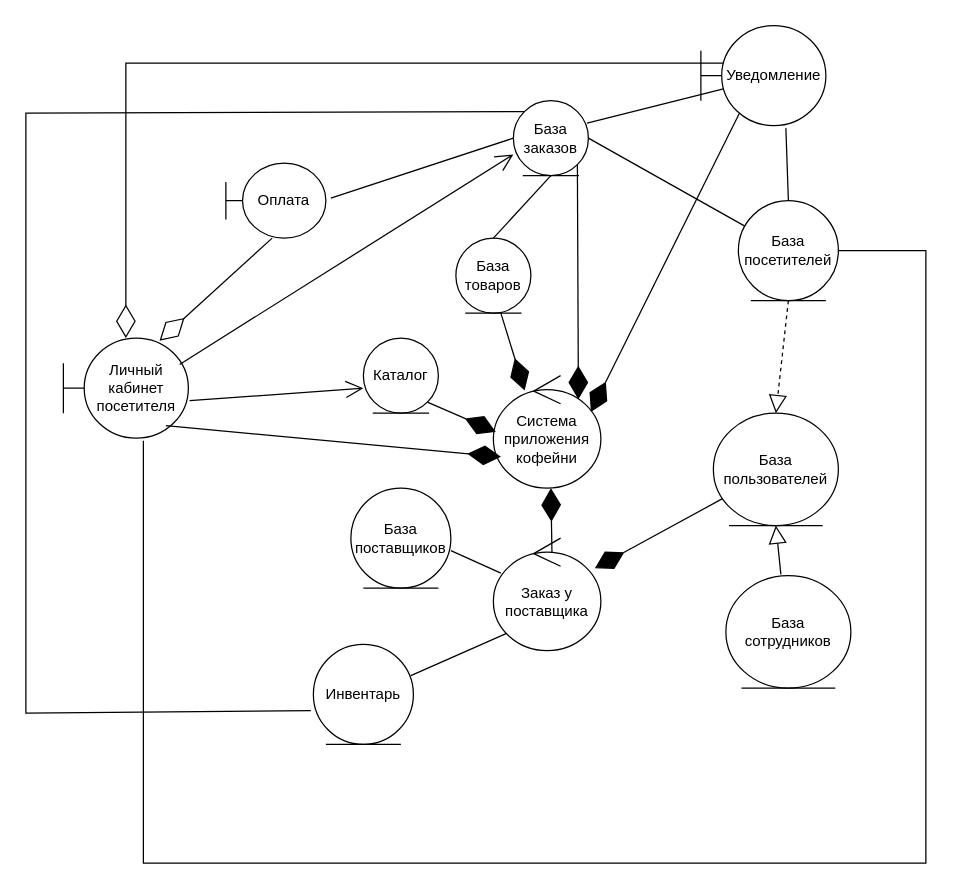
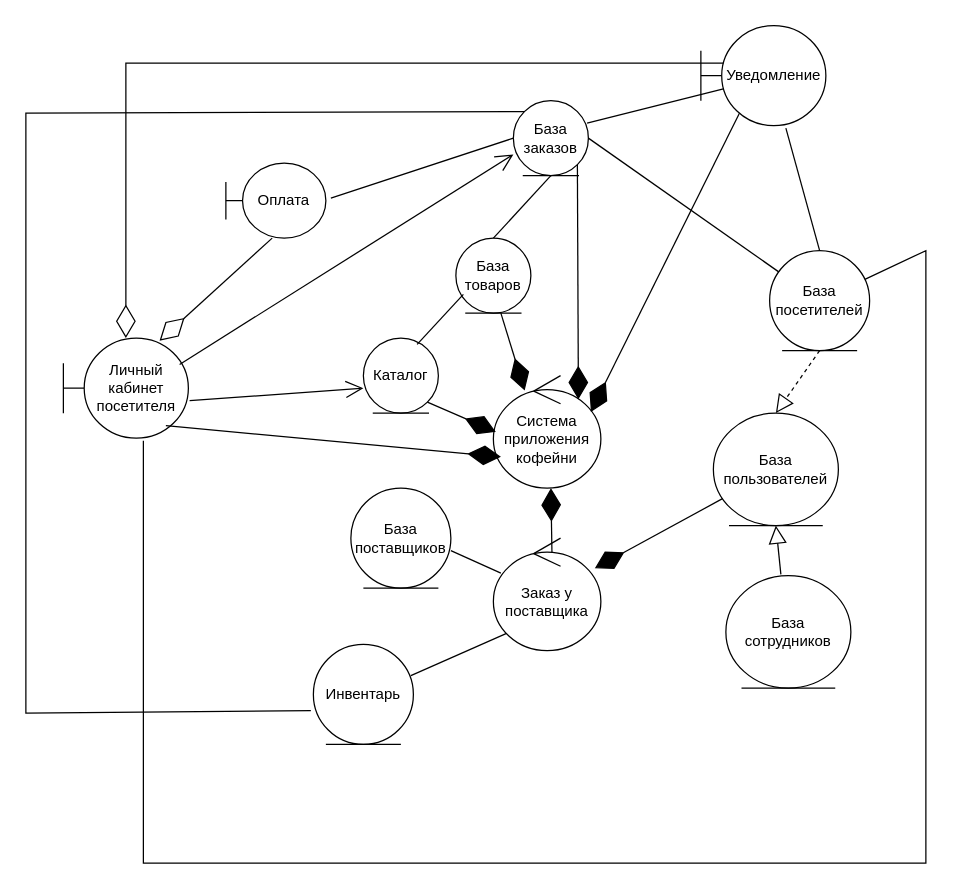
(788, 251) -> (819, 301)
none -> (440, 319)
